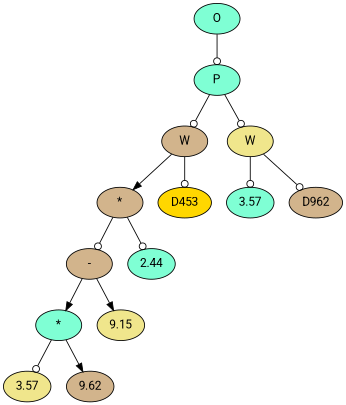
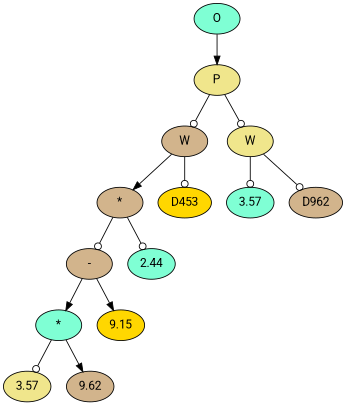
(217, 46) -> (217, 45)
(217, 80) -> (217, 80)
(121, 325) -> (121, 325)
